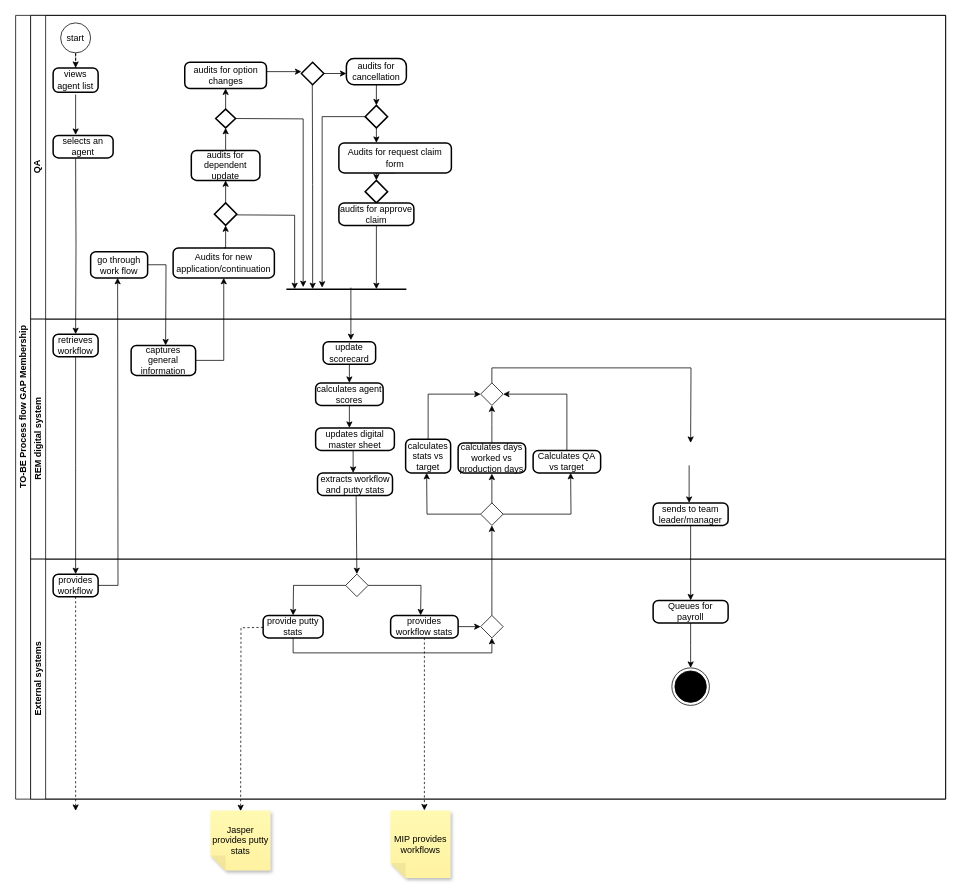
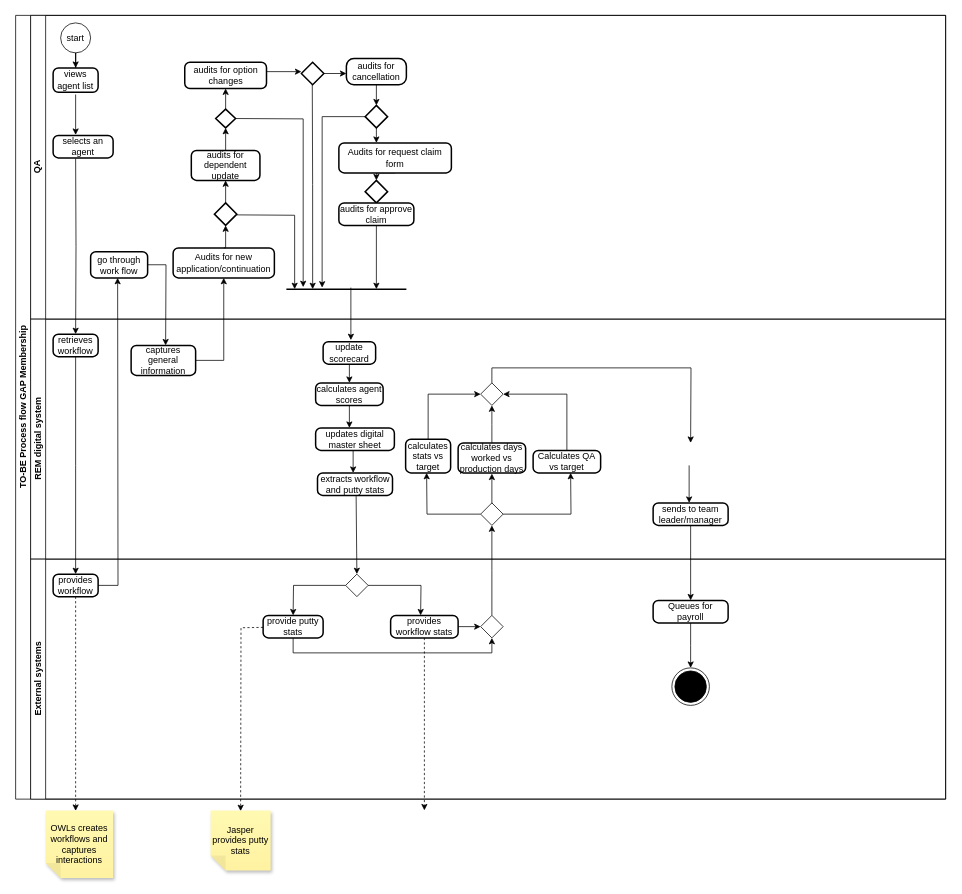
(75, 54) -> (75, 54)
none -> (79, 844)
(420, 844) -> none
